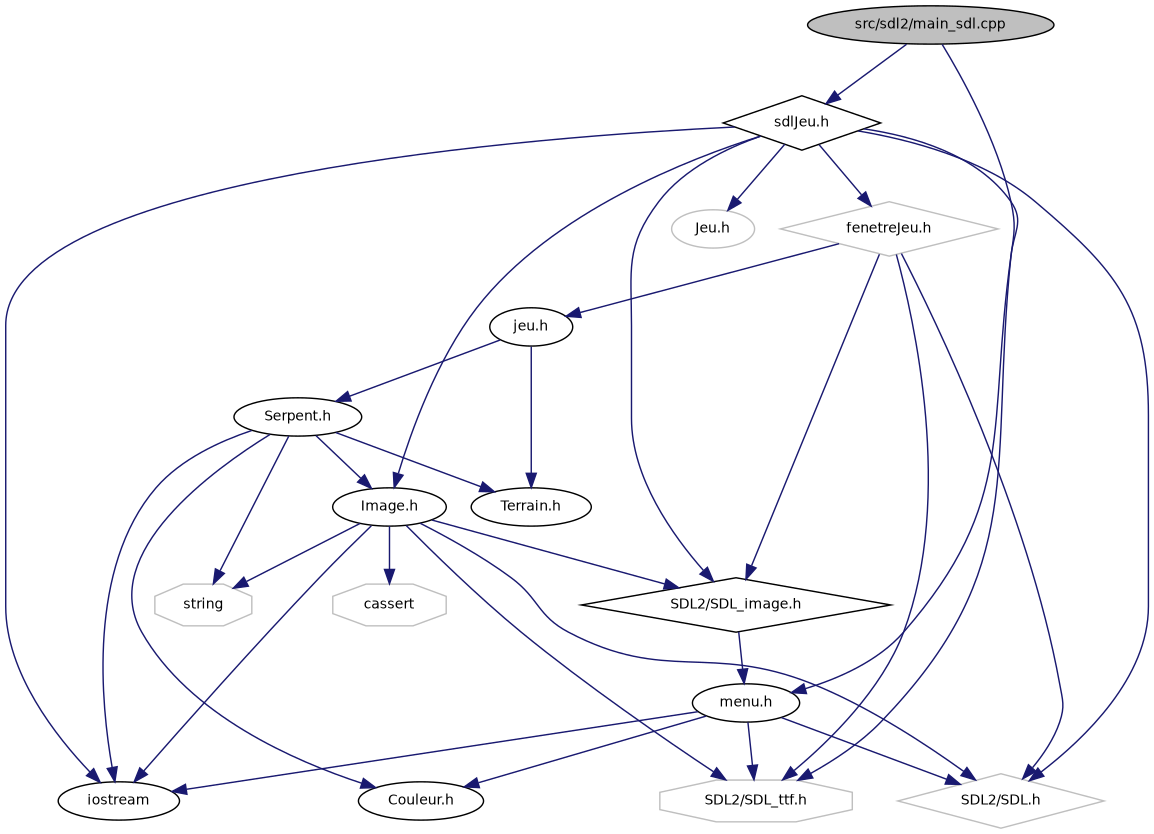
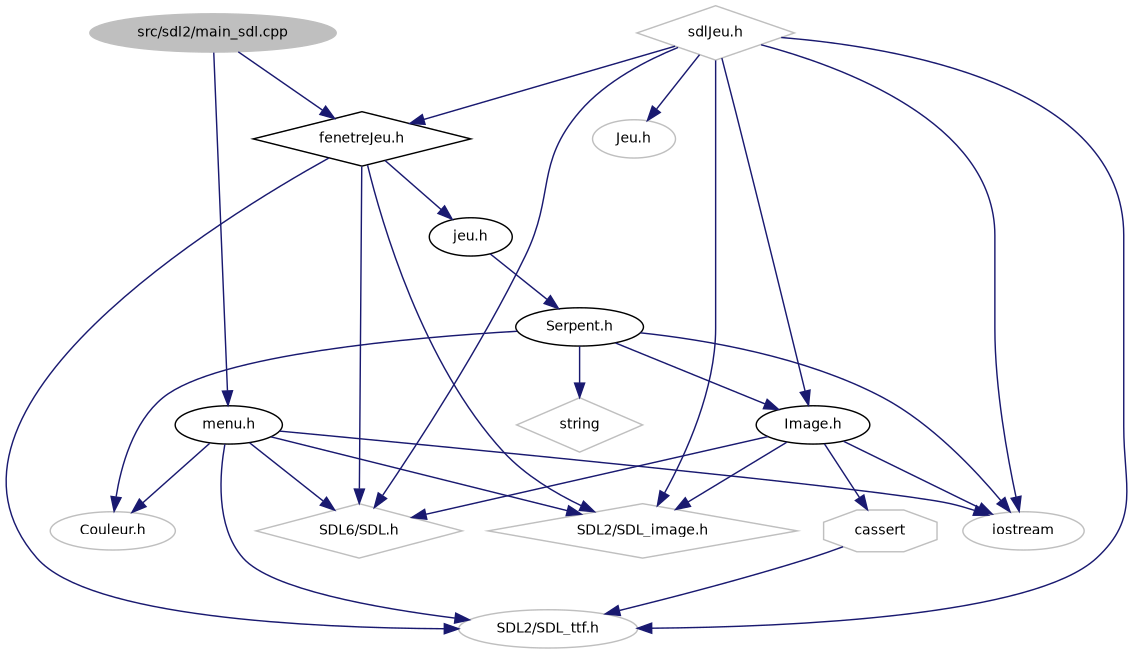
(931, 25) -> (213, 33)
(872, 70) -> (280, 81)
(802, 123) -> (716, 33)
(889, 229) -> (362, 139)
(531, 507) -> none
(303, 553) -> none
(203, 605) -> (580, 425)
(736, 605) -> (643, 531)
(741, 651) -> (419, 474)
(553, 657) -> (732, 581)
(119, 801) -> (1024, 531)
(421, 801) -> (113, 531)
(756, 801) -> (548, 629)
(1001, 801) -> (359, 531)
